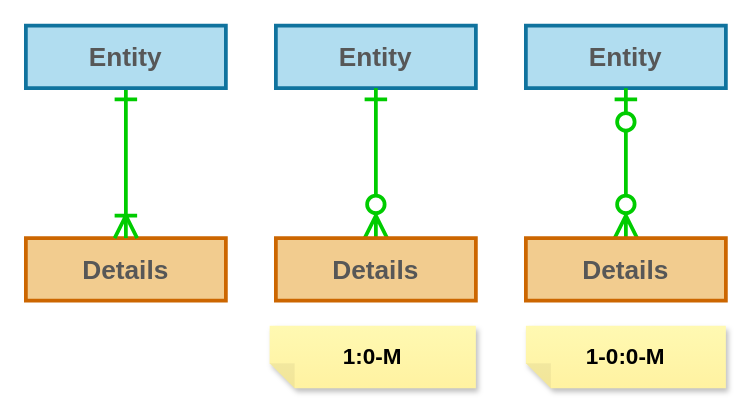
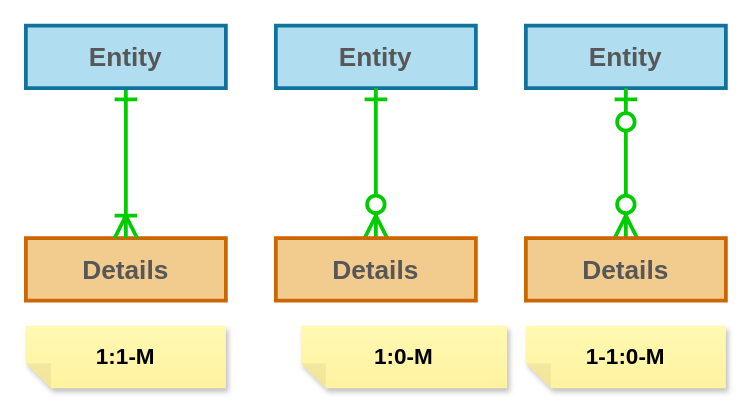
none -> (126, 357)
(373, 357) -> (404, 357)
(626, 357) -> (626, 357)
